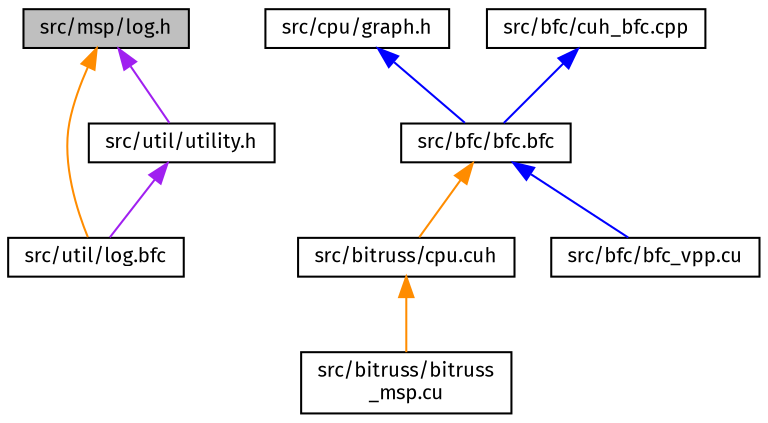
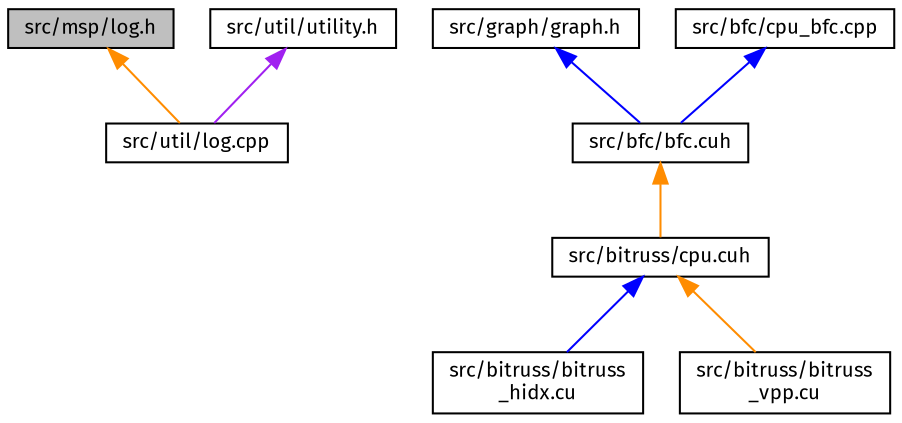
(357, 29) -> (536, 29)
(596, 29) -> (785, 29)
(150, 95) -> none
(486, 143) -> (660, 143)
(96, 257) -> (197, 143)
(655, 257) -> none
(406, 383) -> (785, 383)
none -> (538, 383)
